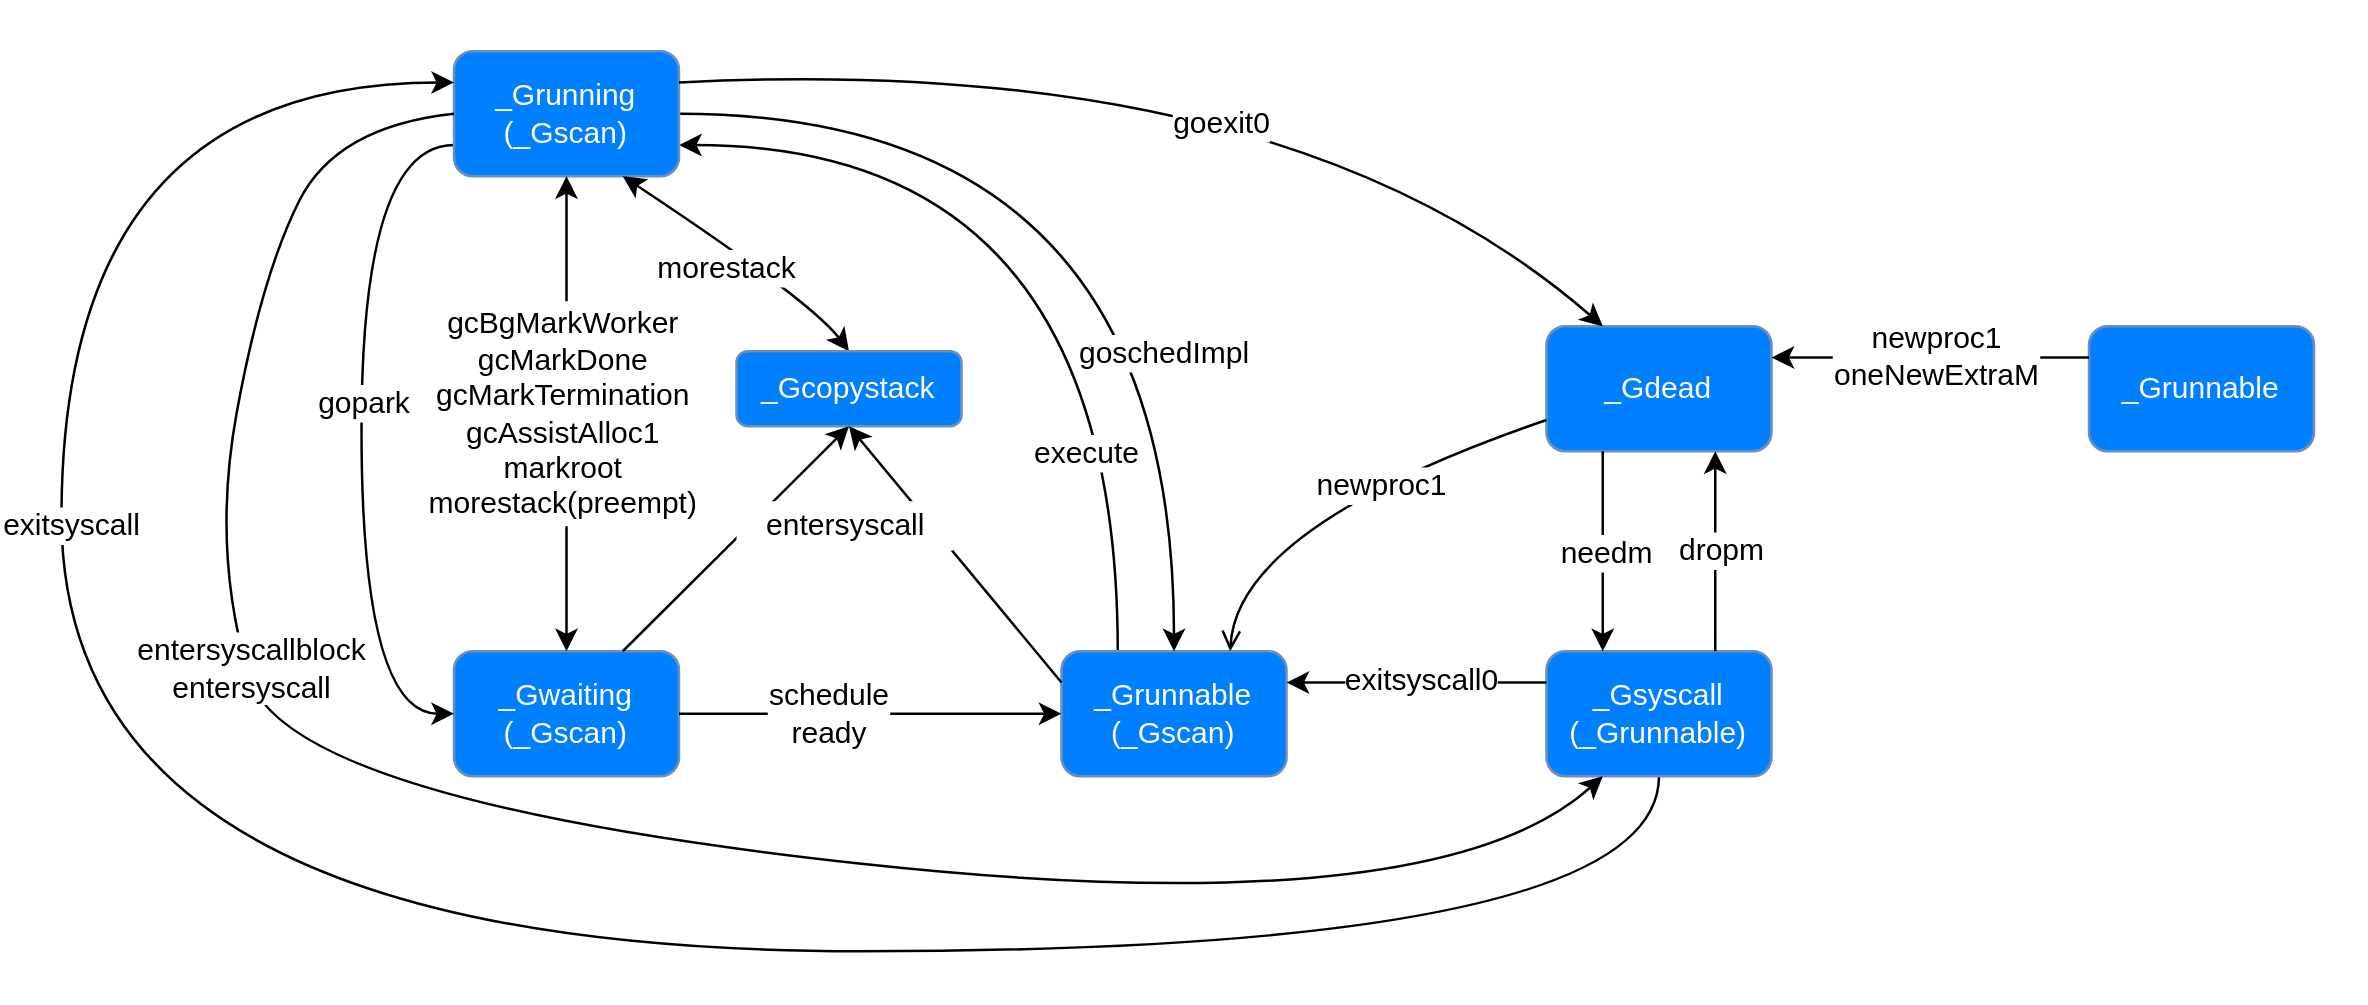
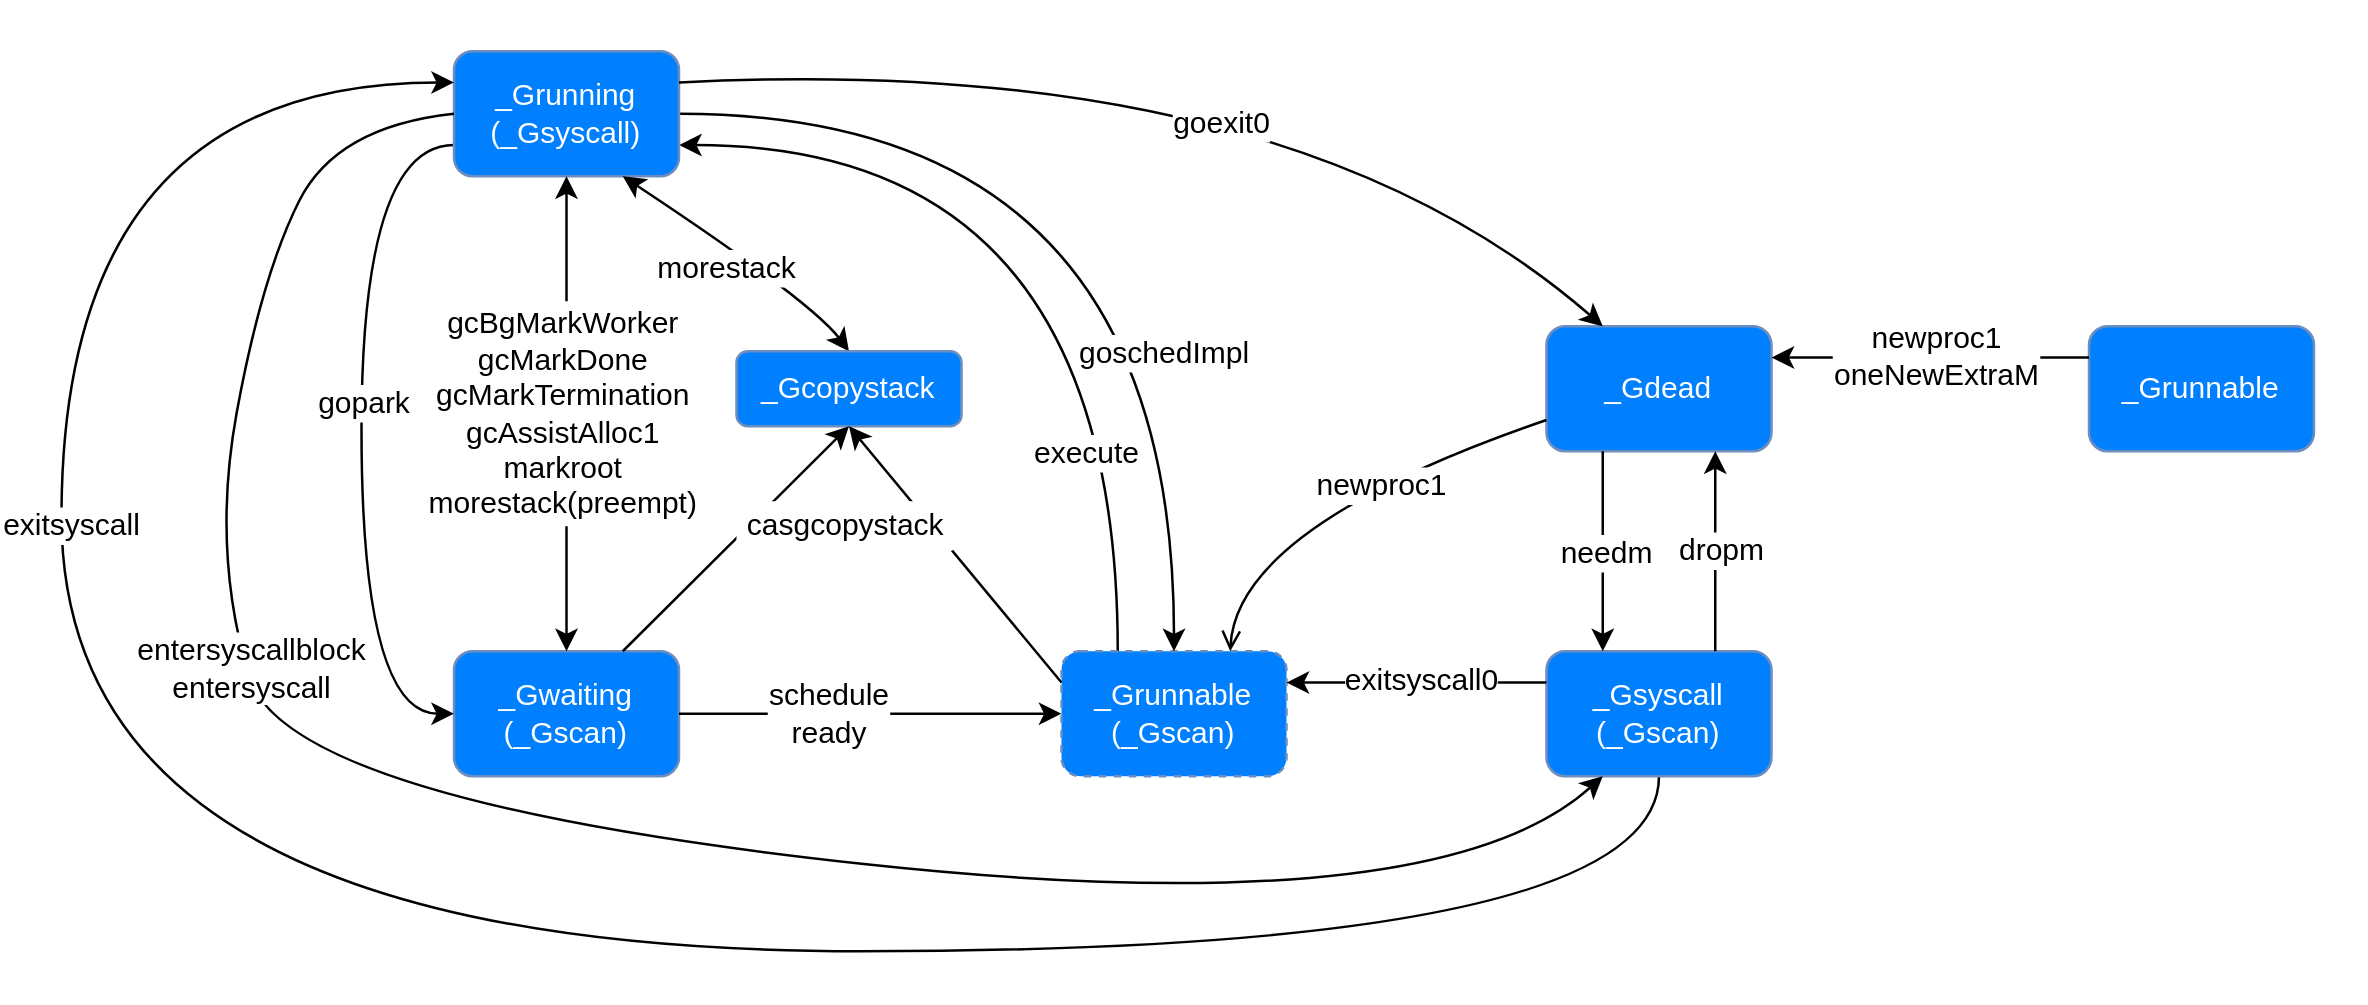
(566, 114) -> (566, 114)
(846, 526) -> (846, 526)
(1174, 714) -> (1174, 714)
(1659, 714) -> (1659, 714)
